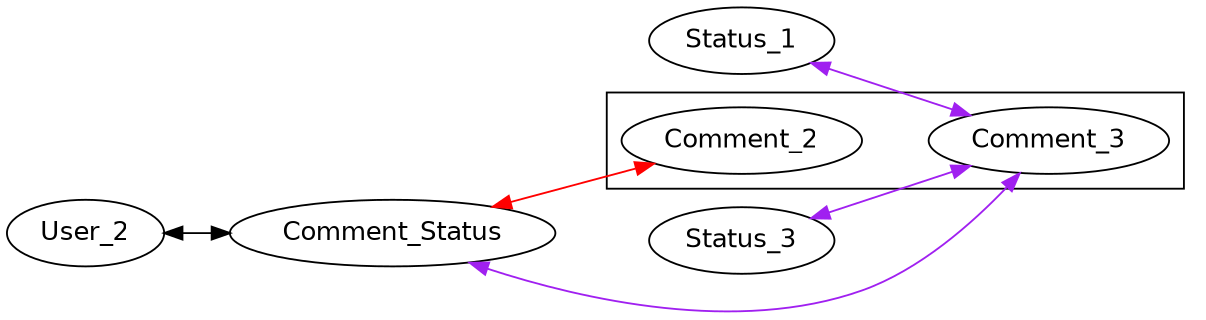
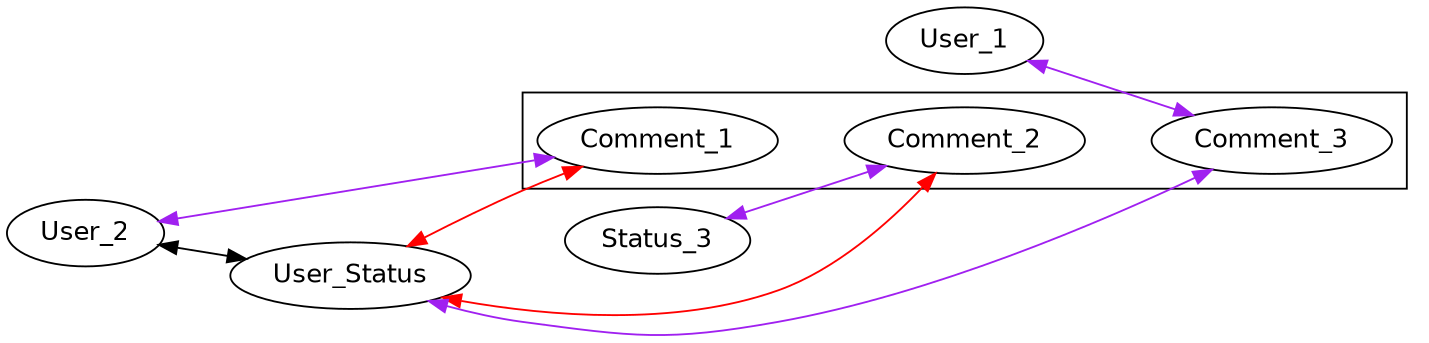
(742, 41) -> (965, 41)
none -> (658, 141)
(866, 200) -> (782, 200)
(393, 233) -> (351, 276)
